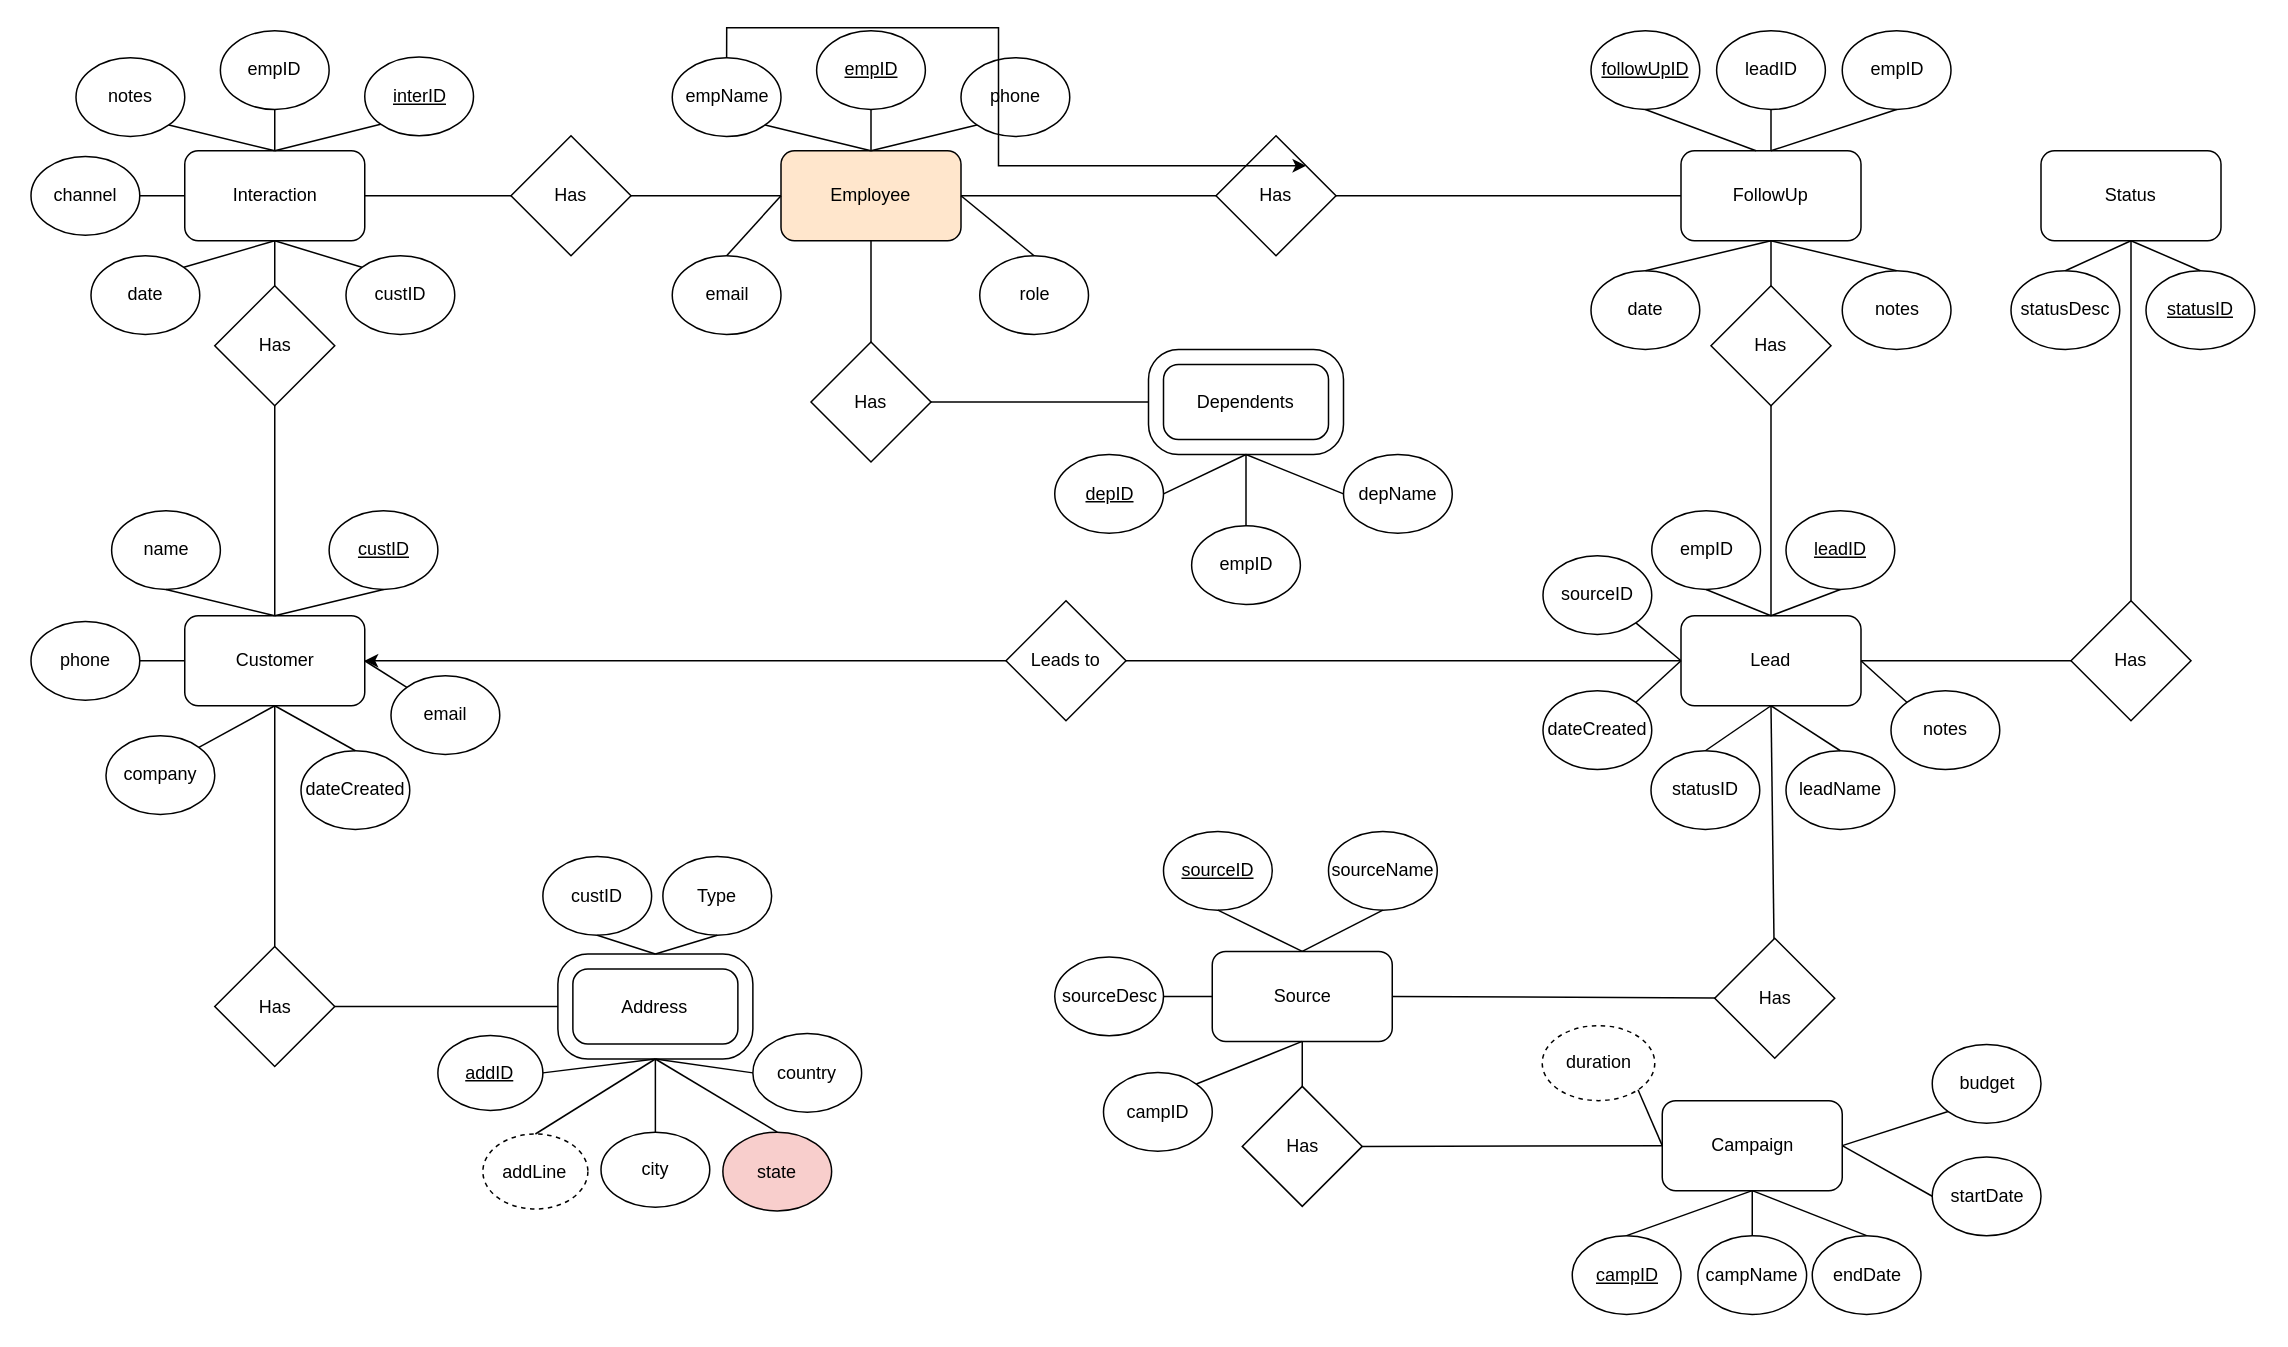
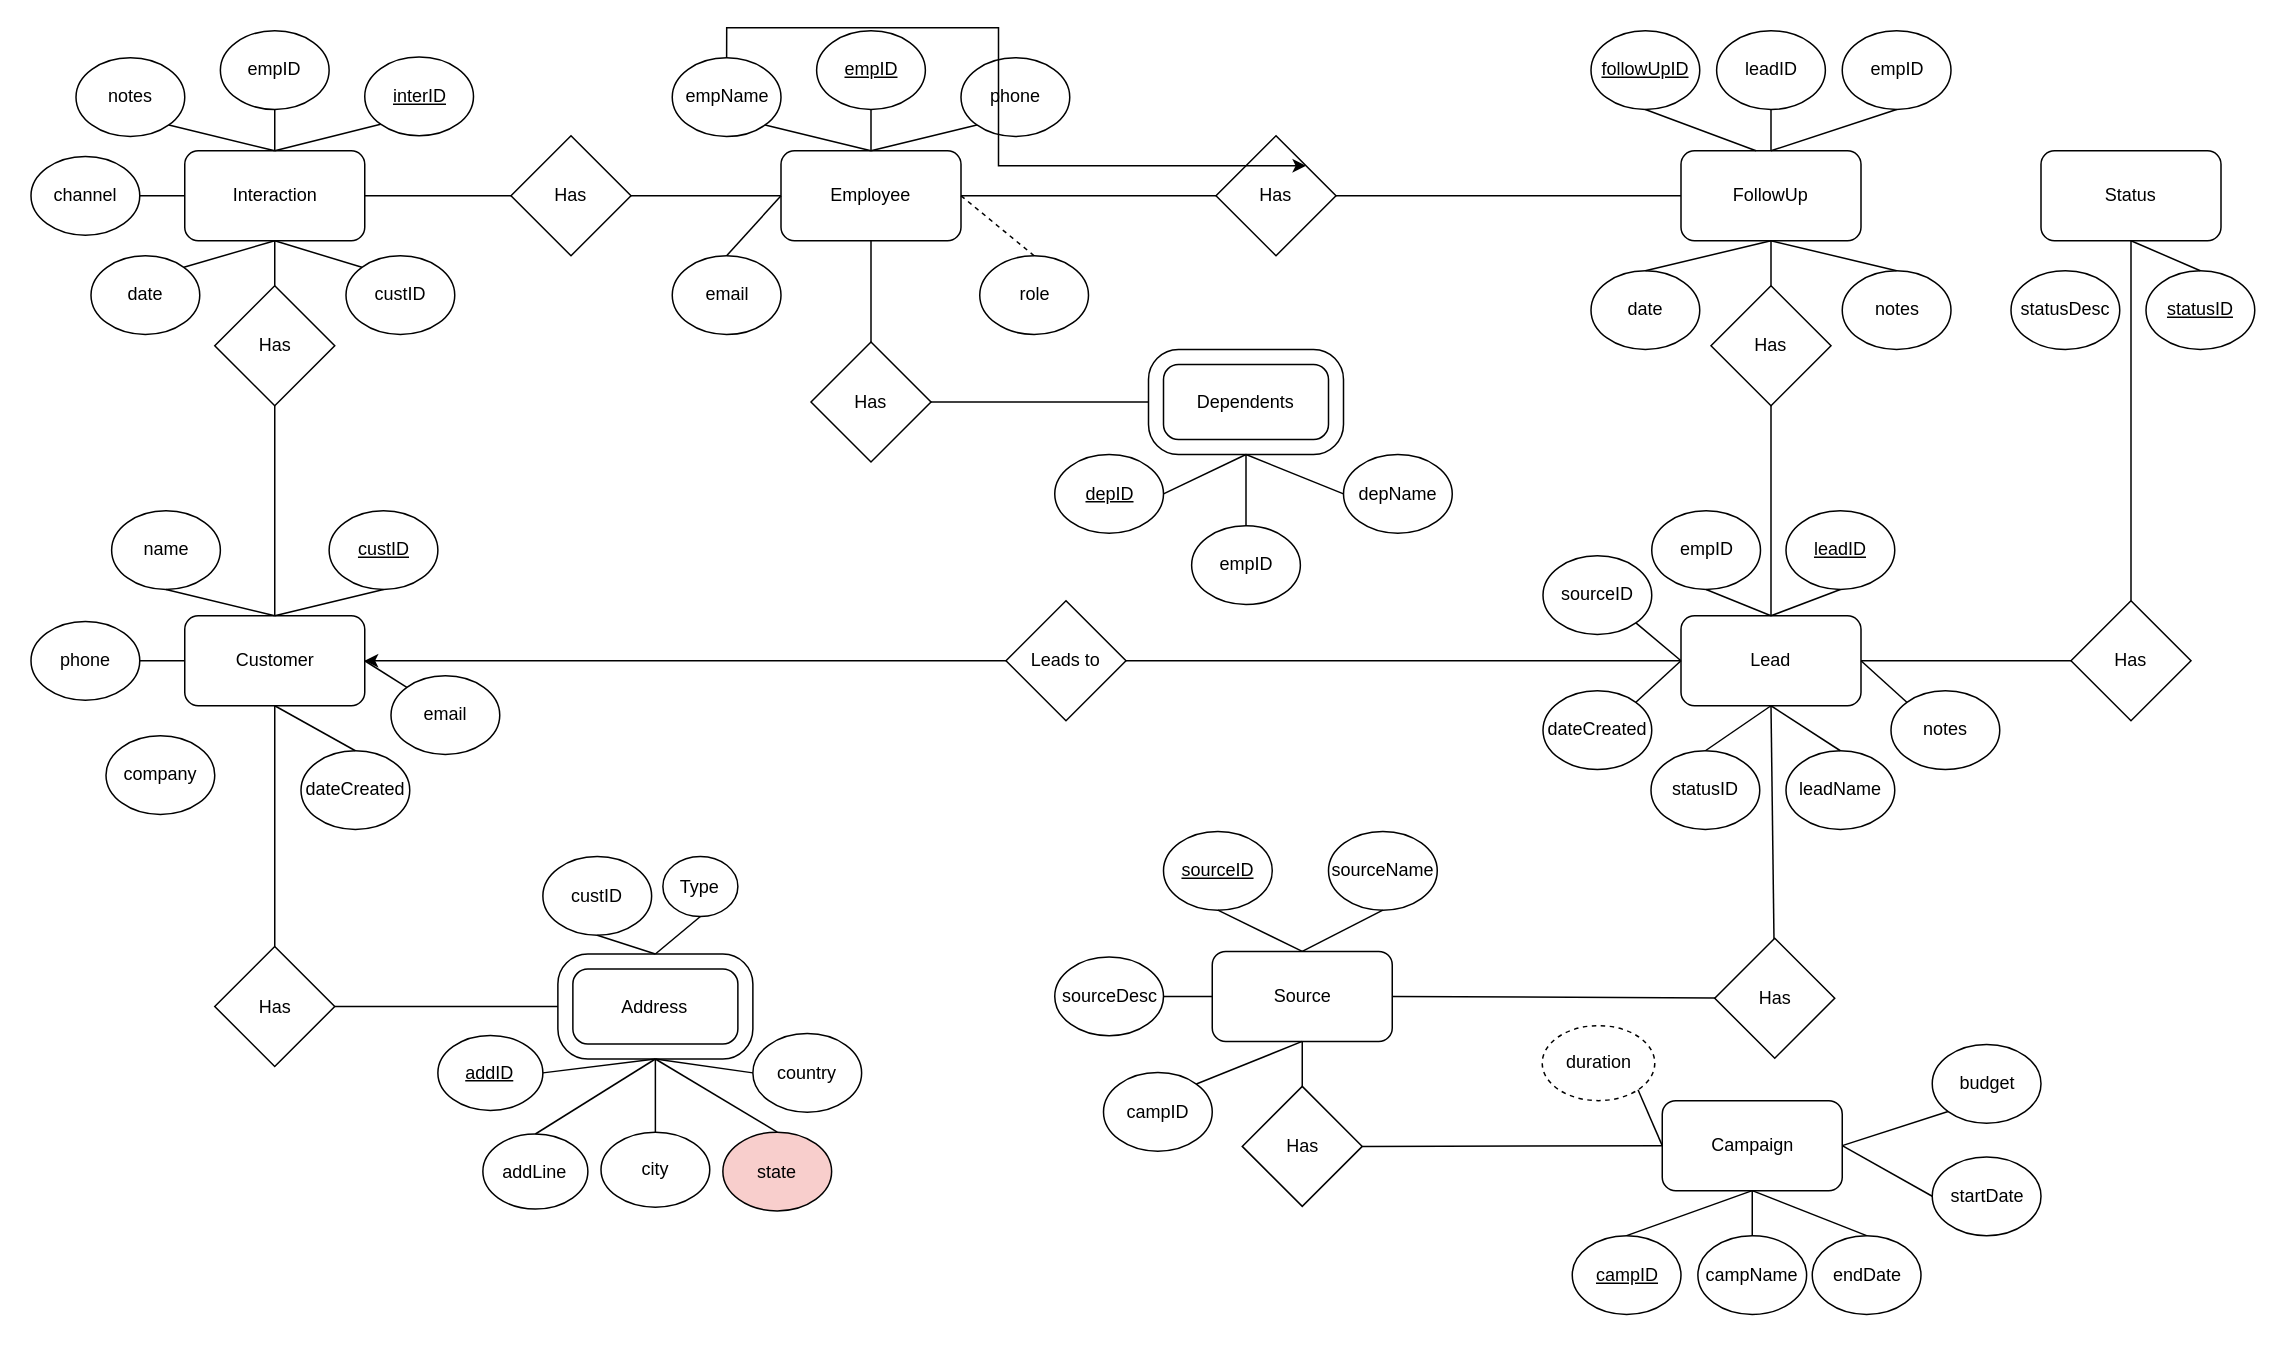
(871, 196) -> (871, 196)
(998, 226) -> (998, 226)
(2096, 257) -> none
(235, 727) -> none
(717, 896) -> (700, 887)
(535, 1172) -> (535, 1172)
